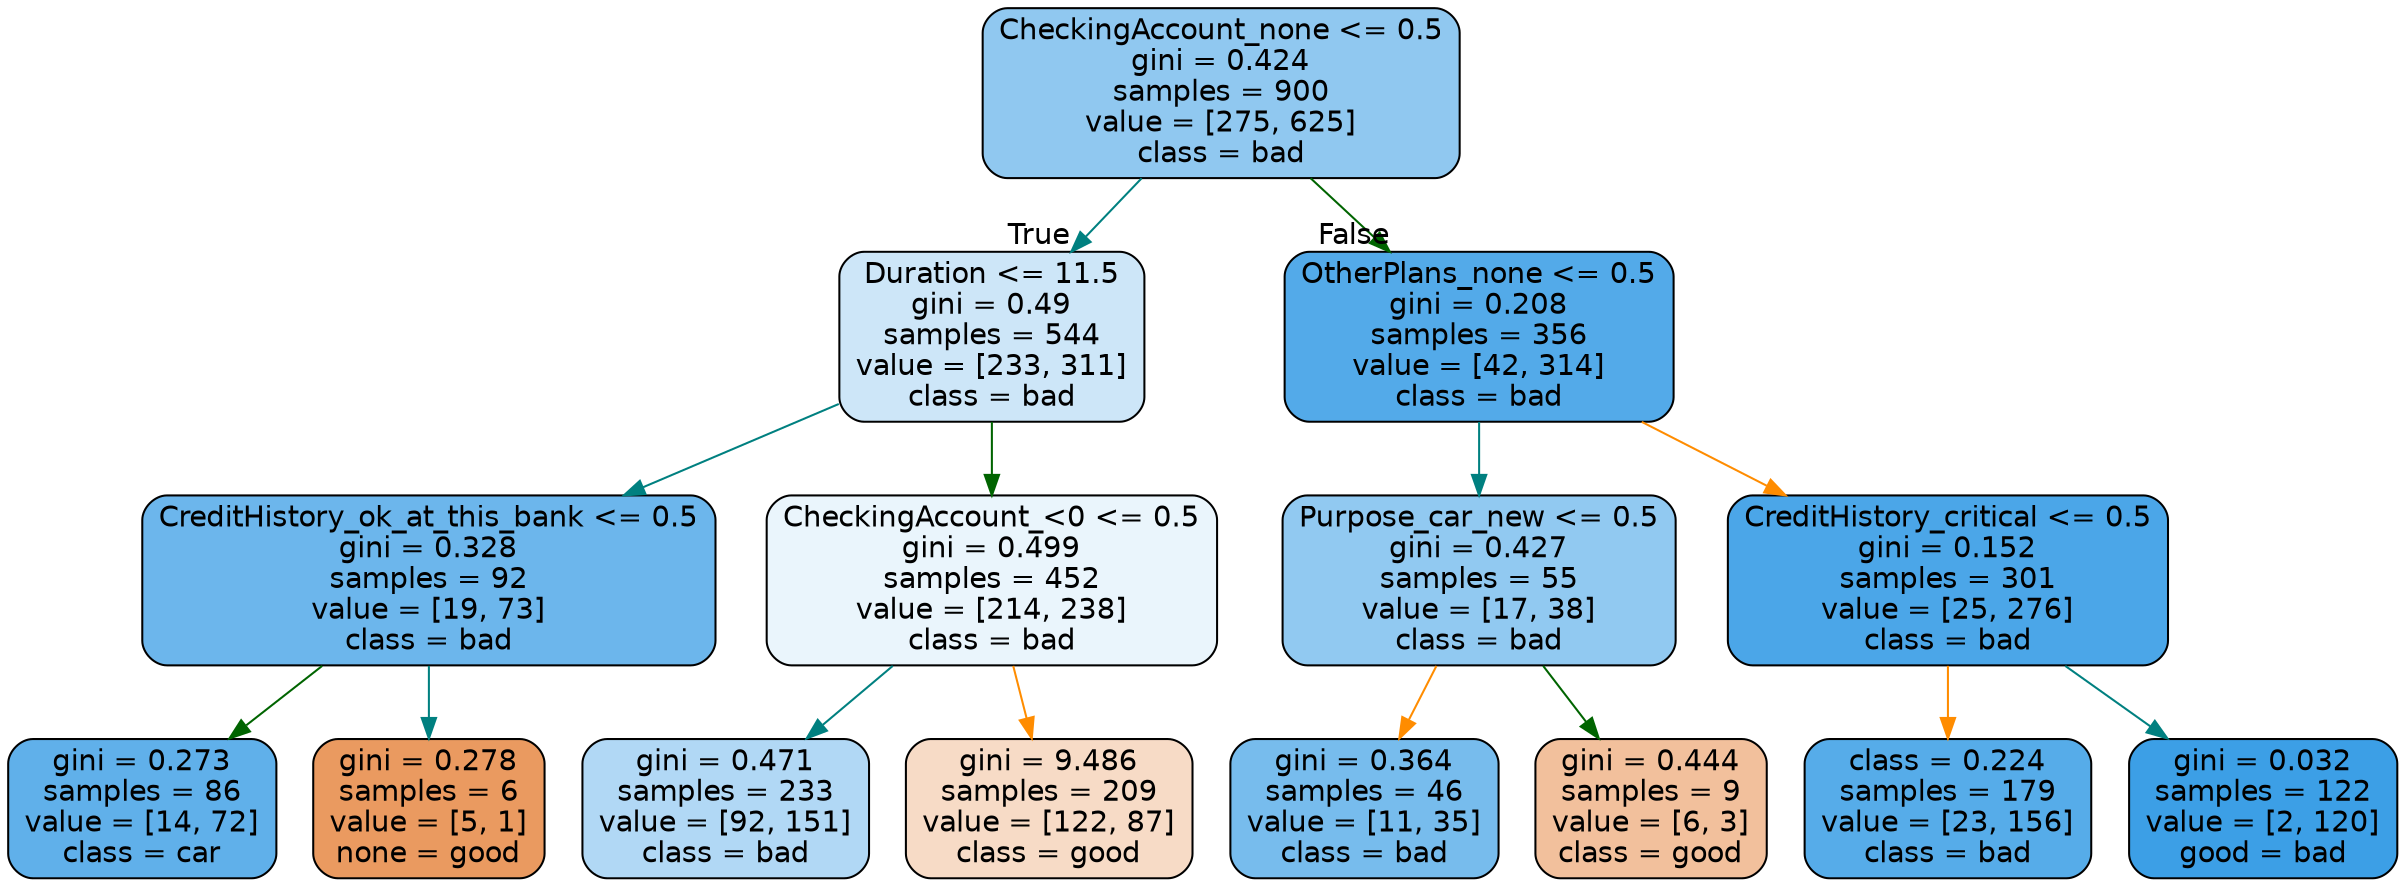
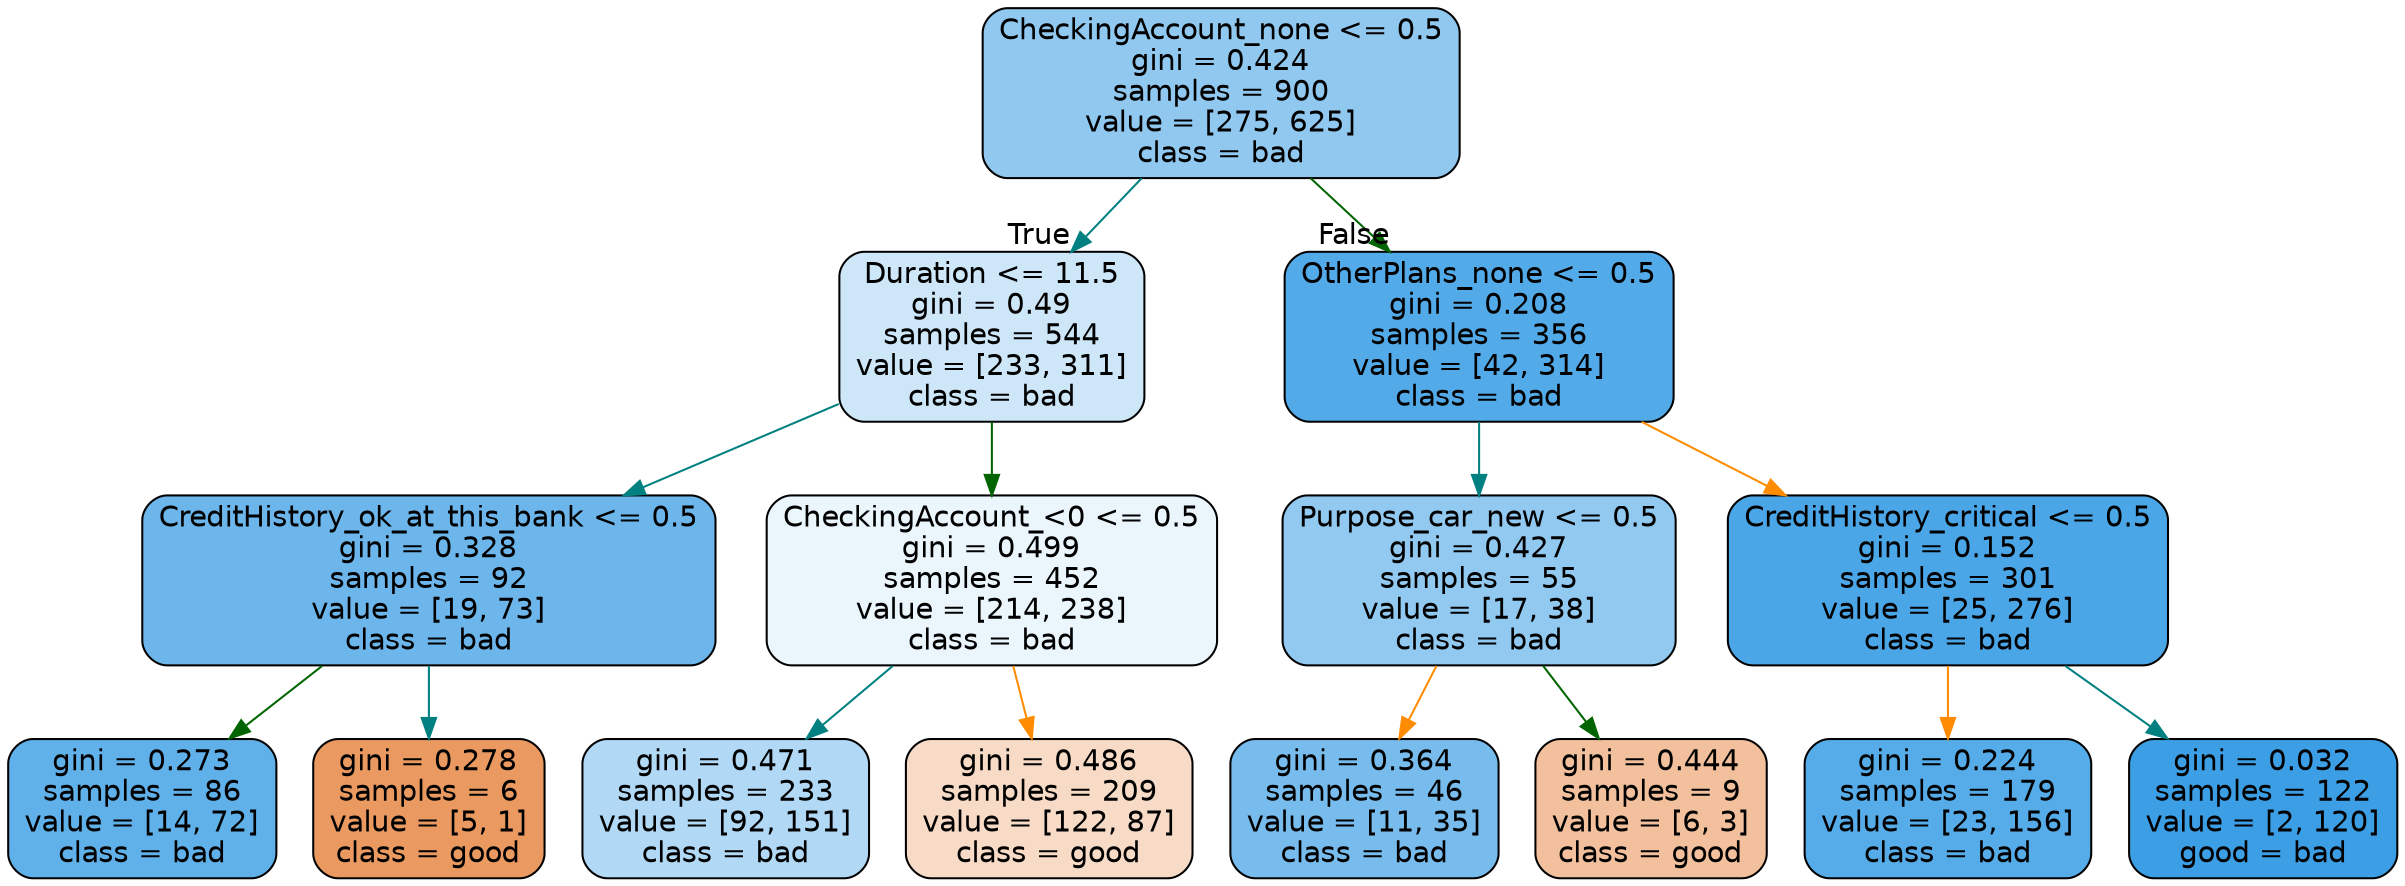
(142, 809) -> (142, 809)
(429, 809) -> (429, 809)
(1049, 809) -> (1049, 809)
(1948, 809) -> (1948, 809)
